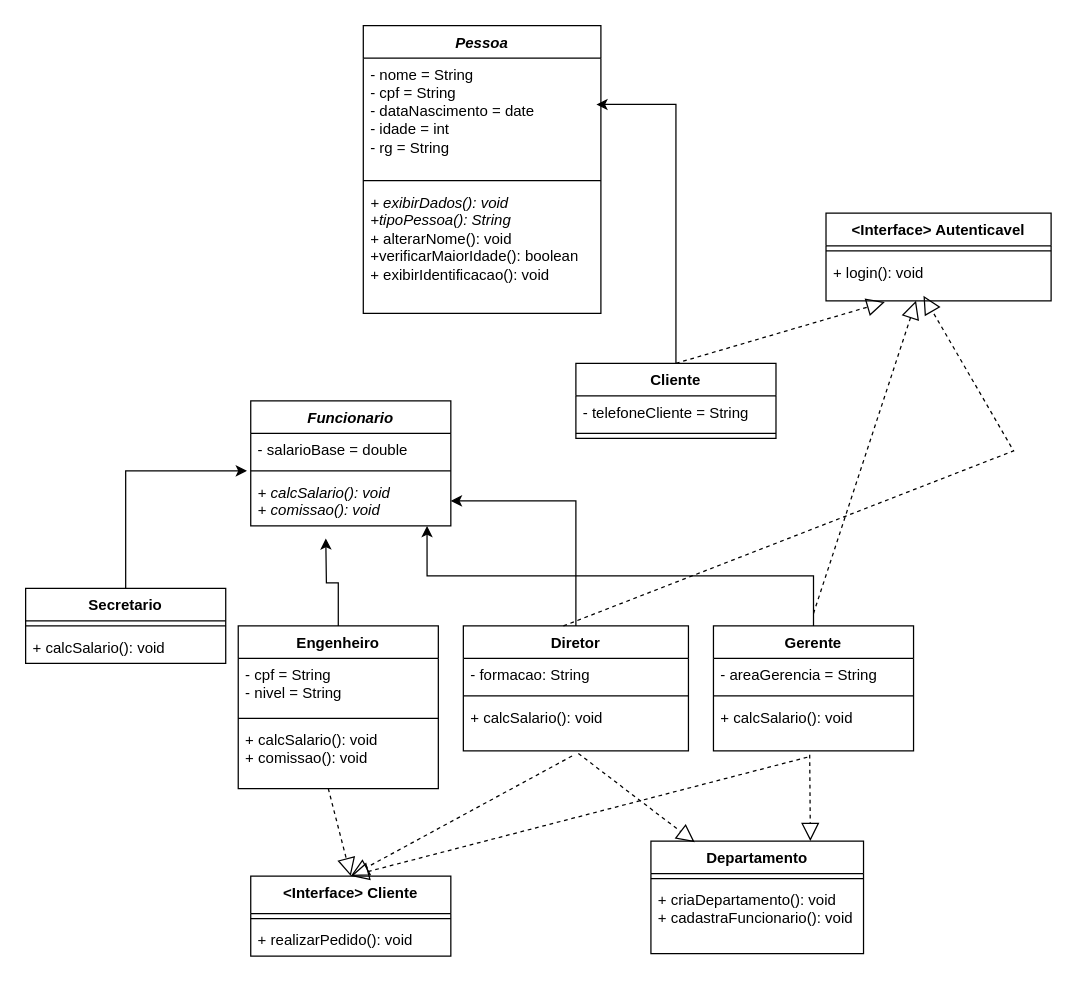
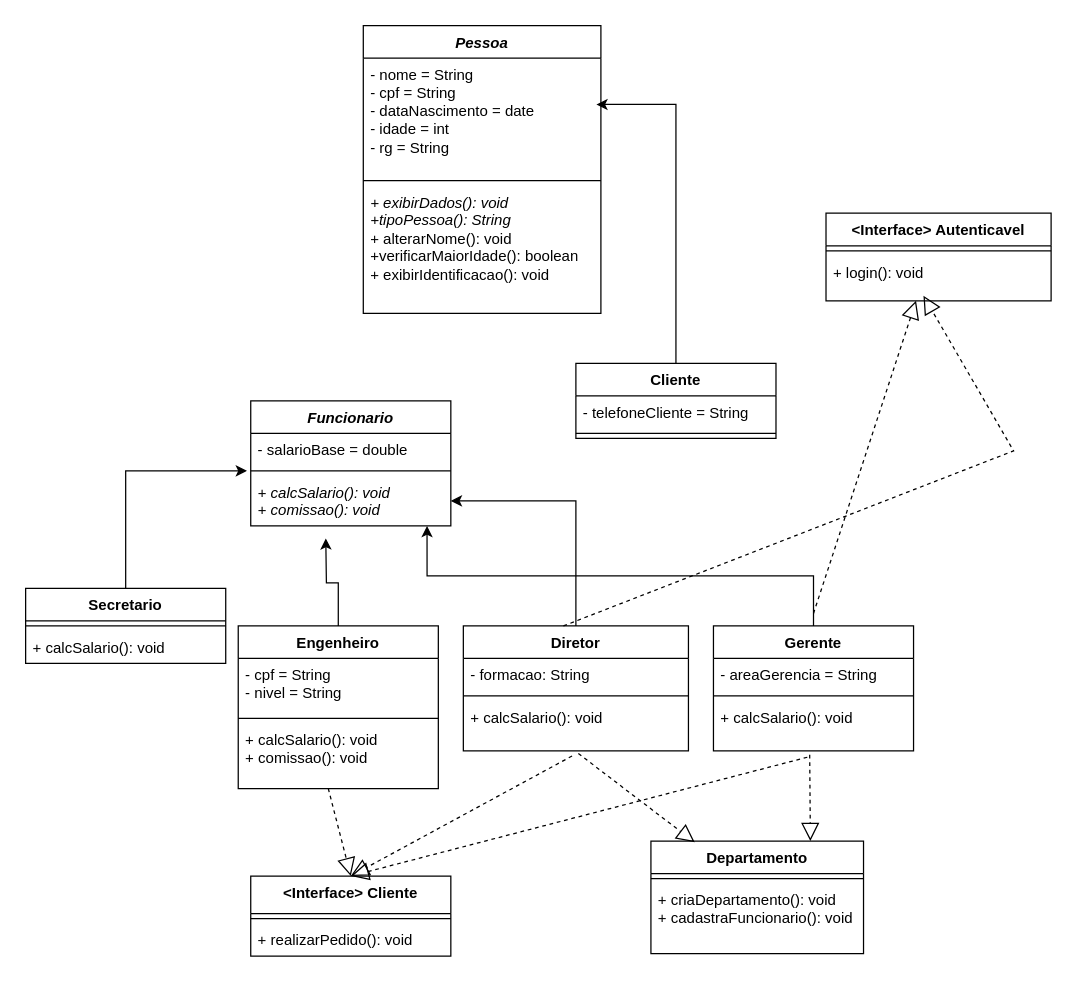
(772, 335) -> none
